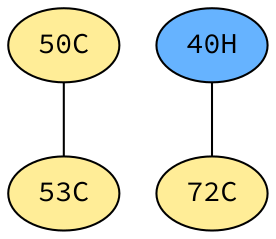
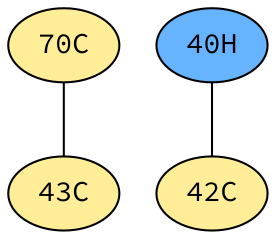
(64, 45) -> (64, 45)
(64, 193) -> (64, 193)
(212, 193) -> (212, 193)
